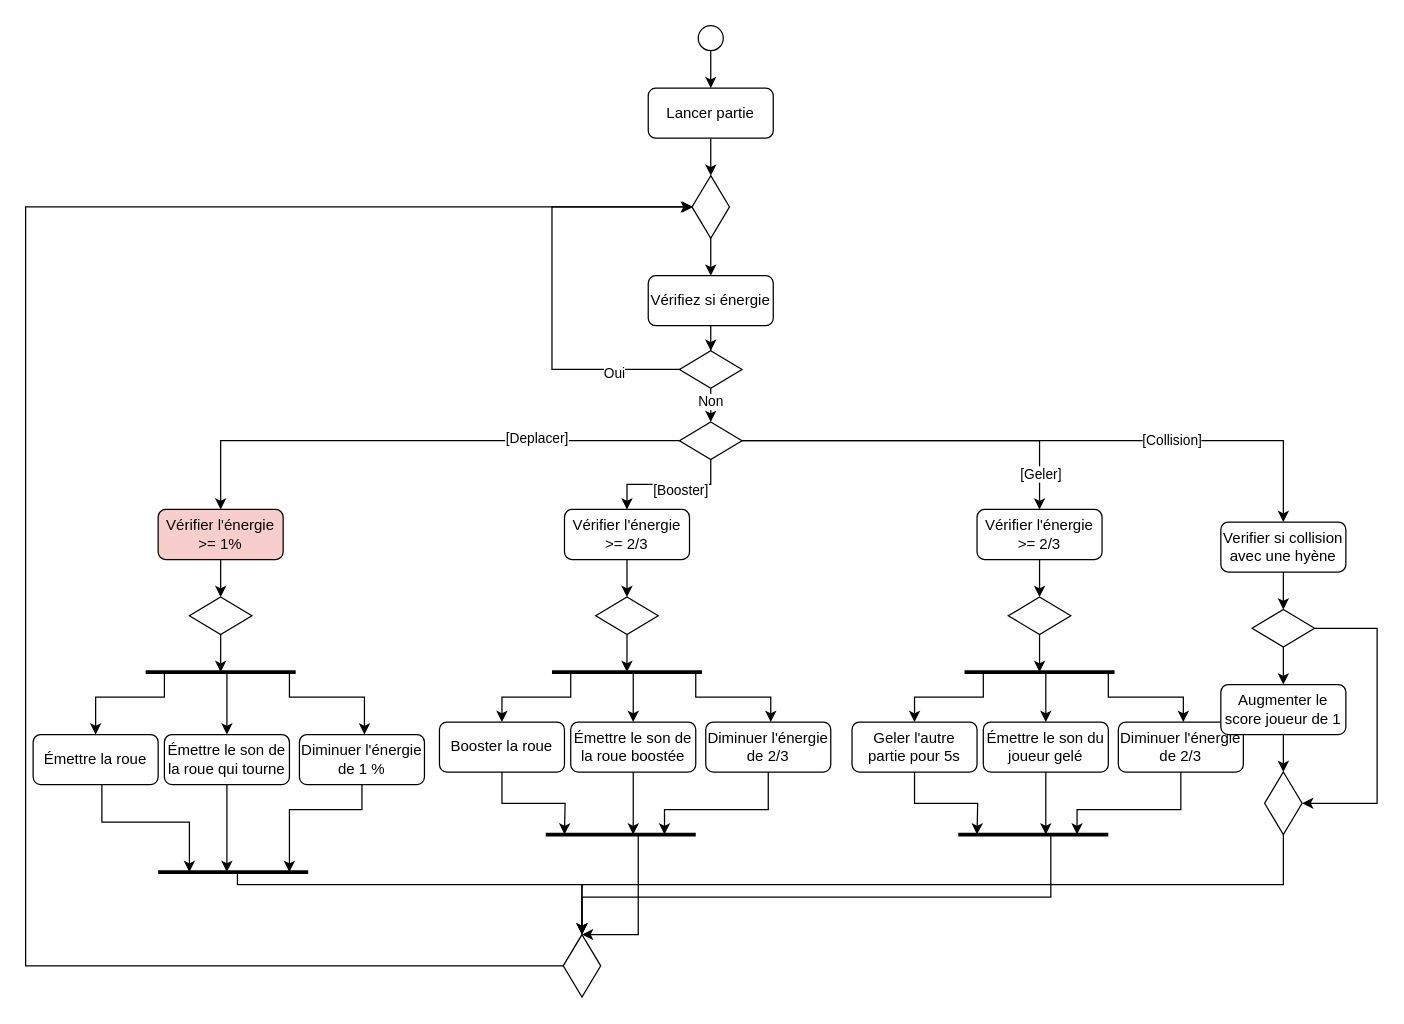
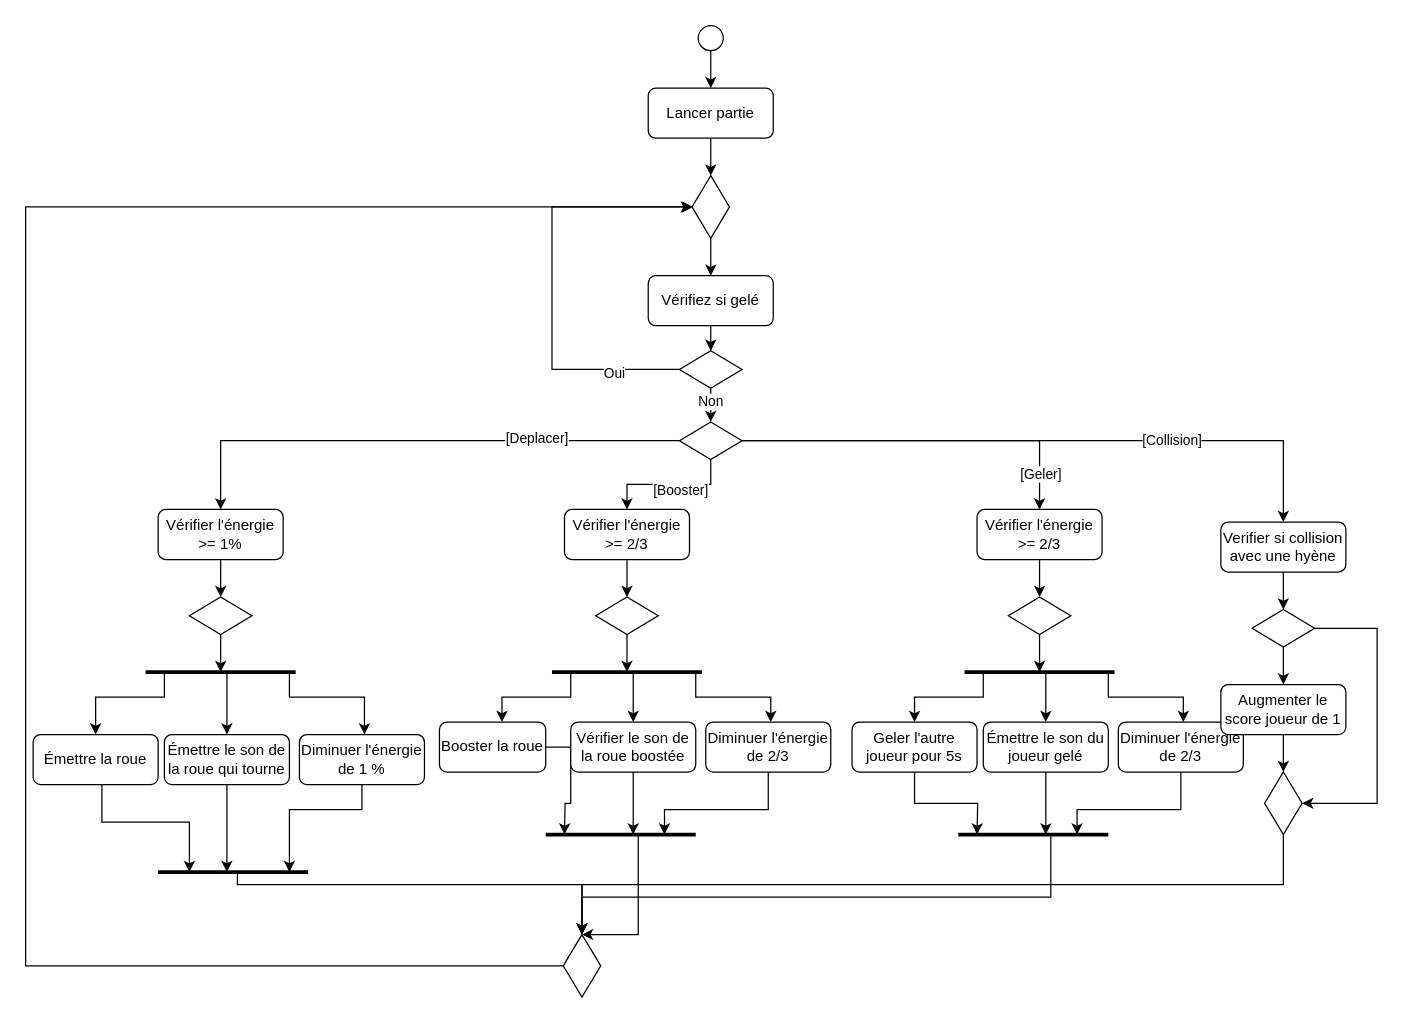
(711, 301) -> (711, 301)
(221, 534) -> (221, 534)
(502, 747) -> (493, 747)
(633, 747) -> (633, 747)
(914, 747) -> (914, 747)
